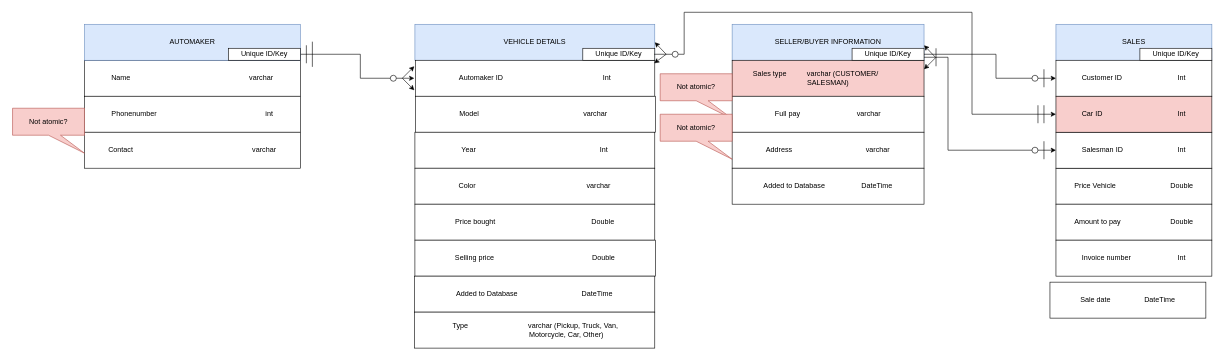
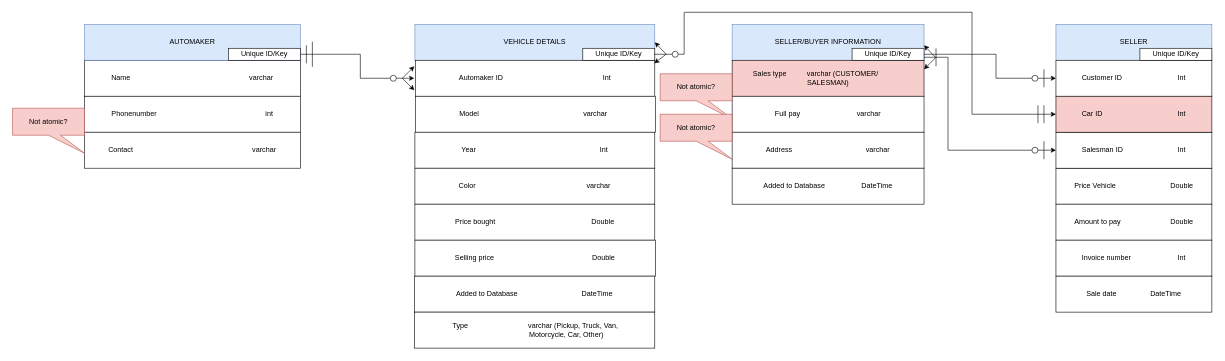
(1134, 42) -> (1134, 42)
(1128, 300) -> (1134, 294)
